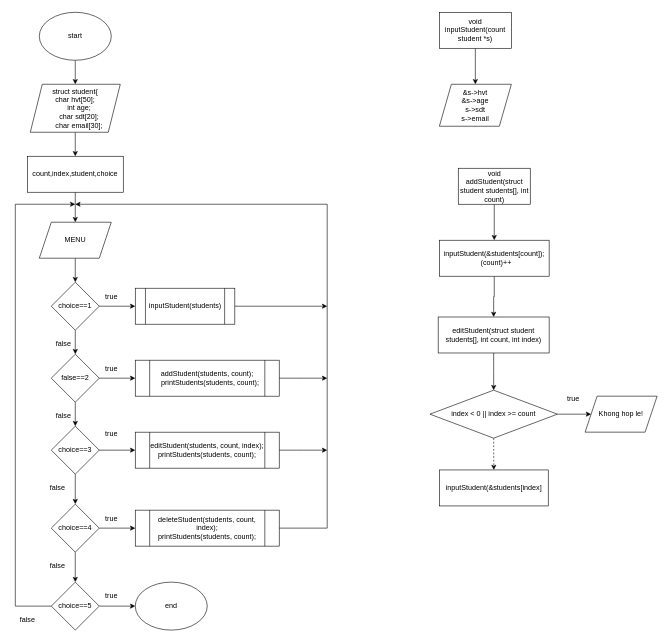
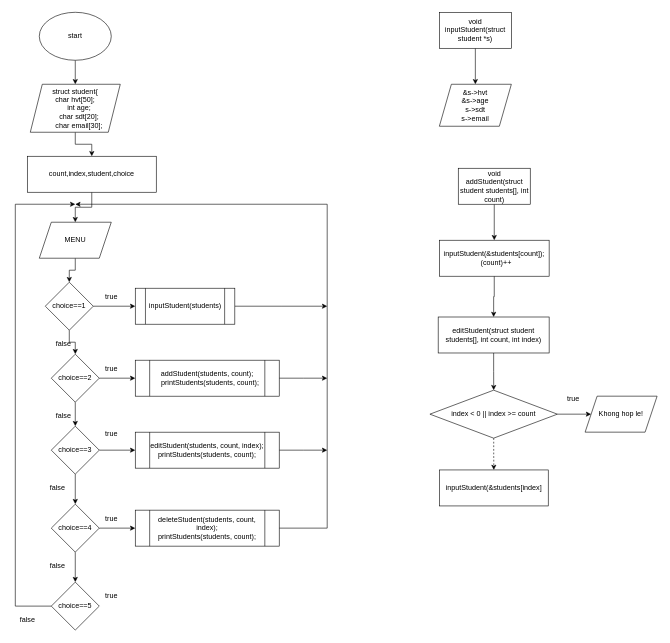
(476, 30) -> (476, 30)
(75, 174) -> (92, 174)
(75, 306) -> (69, 306)
(75, 378) -> (75, 378)
(129, 606) -> none
(171, 606) -> none
